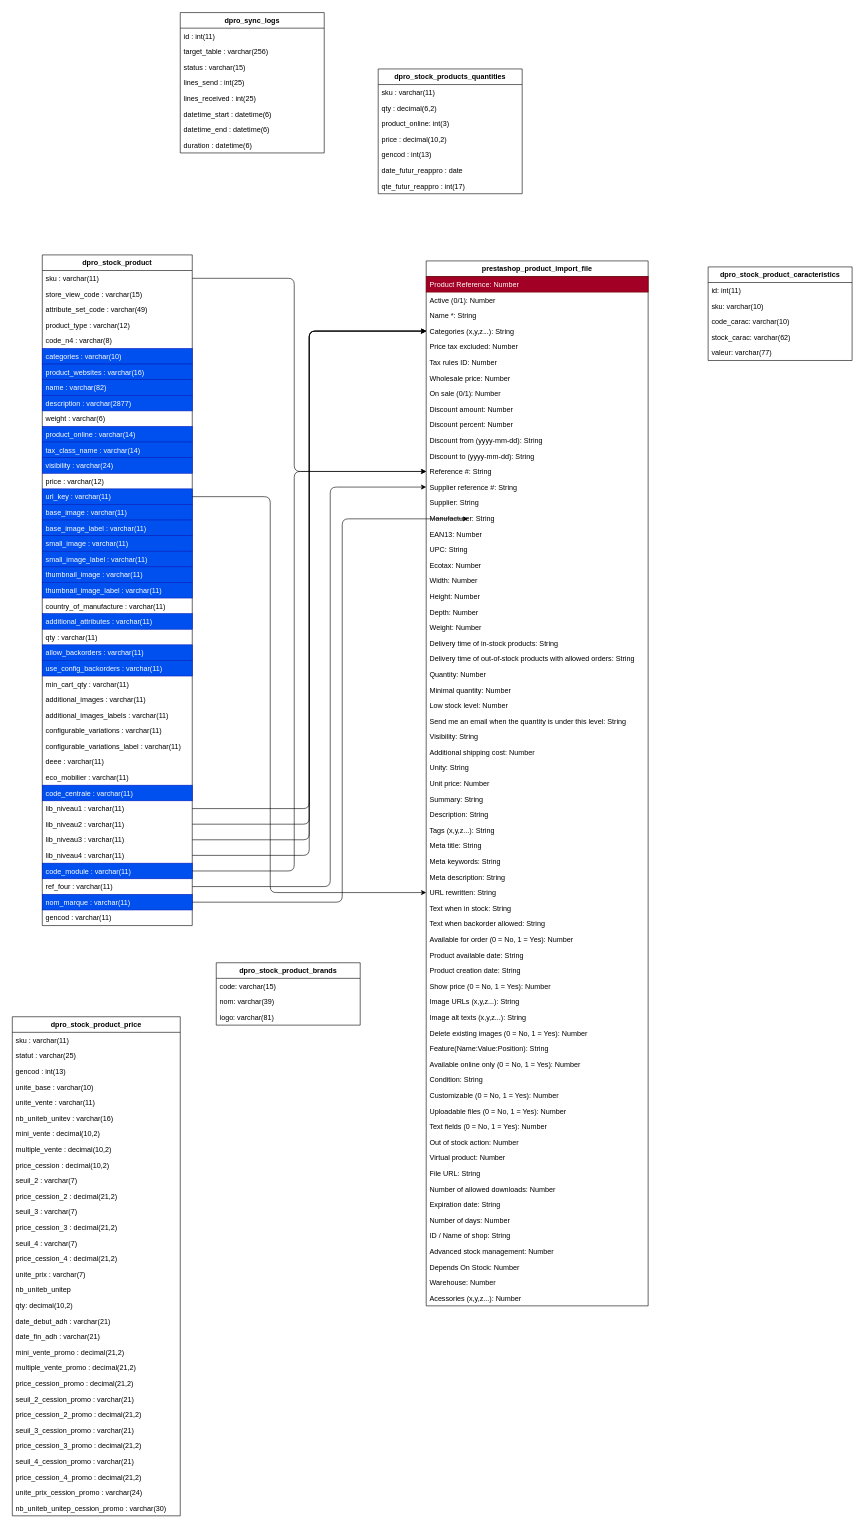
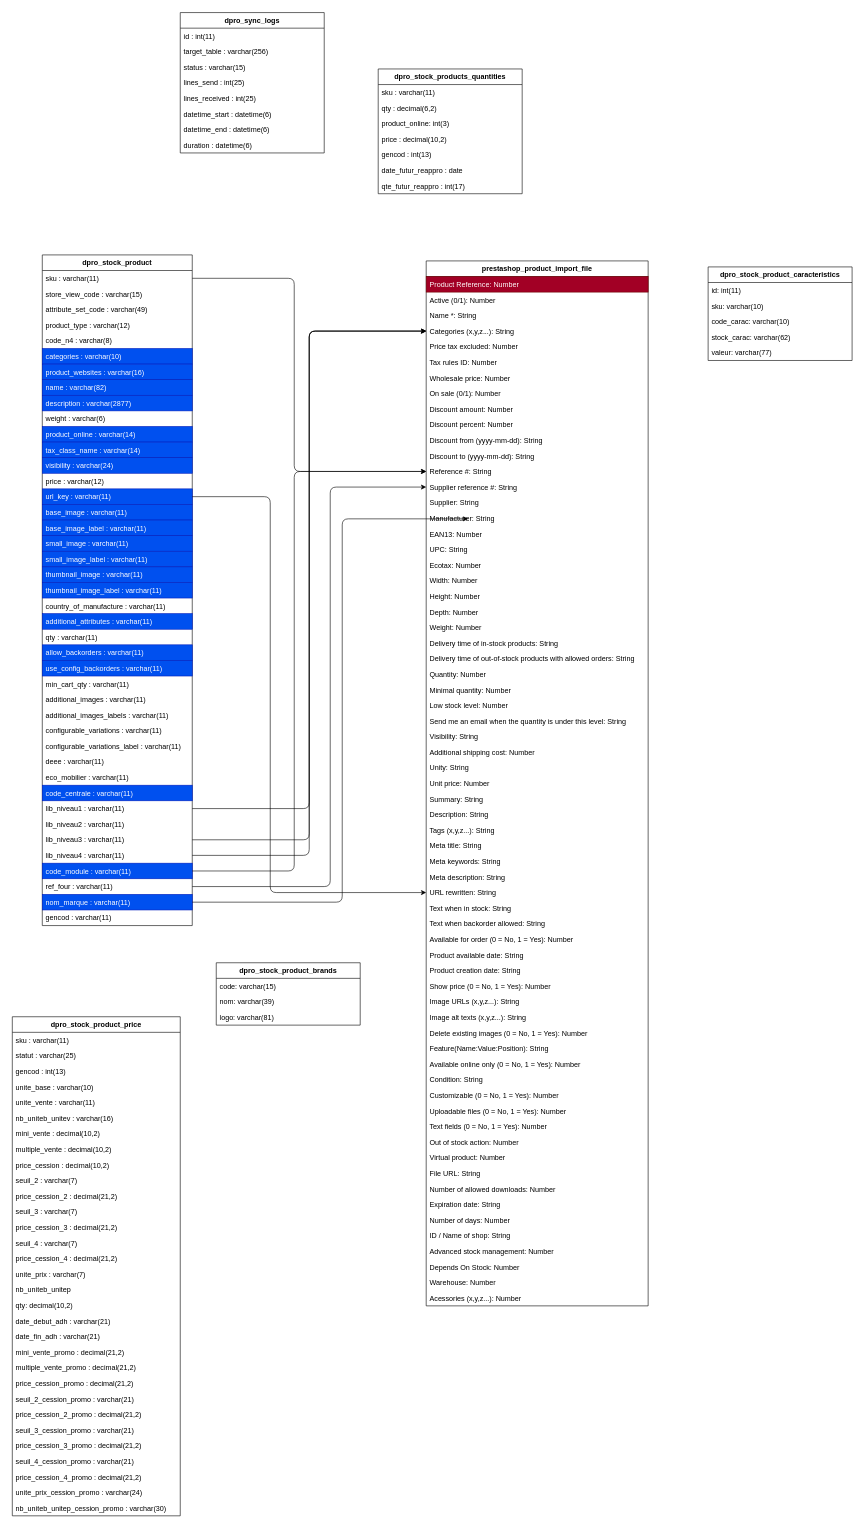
(250, 824) -> none
